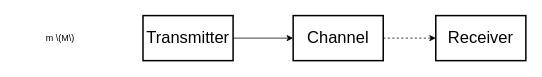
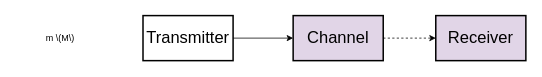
(338, 38) -> (338, 38)
(480, 38) -> (480, 38)
